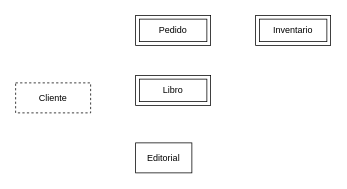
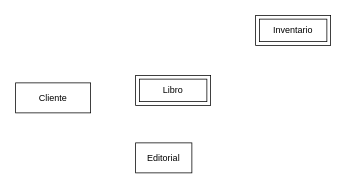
(173, 30) -> none
(53, 98) -> (53, 98)
